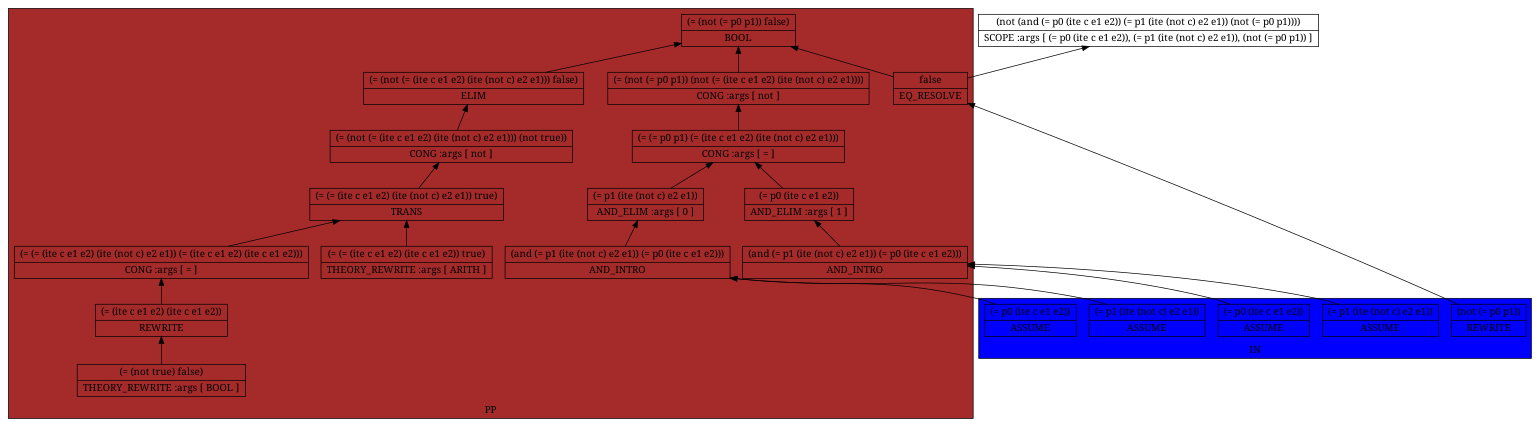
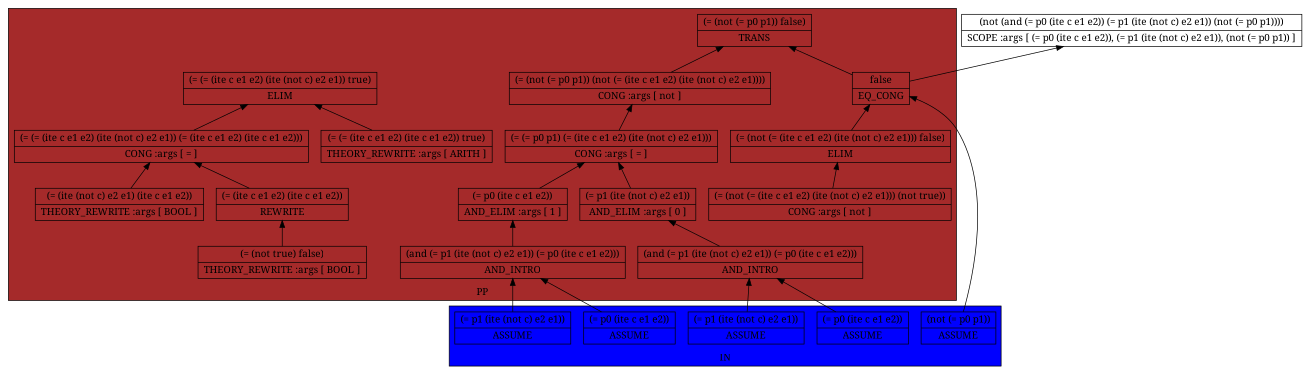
(738, 38) -> (754, 38)
(610, 59) -> (859, 120)
(931, 96) -> (881, 96)
(427, 178) -> none
none -> (119, 204)
(407, 212) -> (280, 96)
(1489, 328) -> (958, 336)
